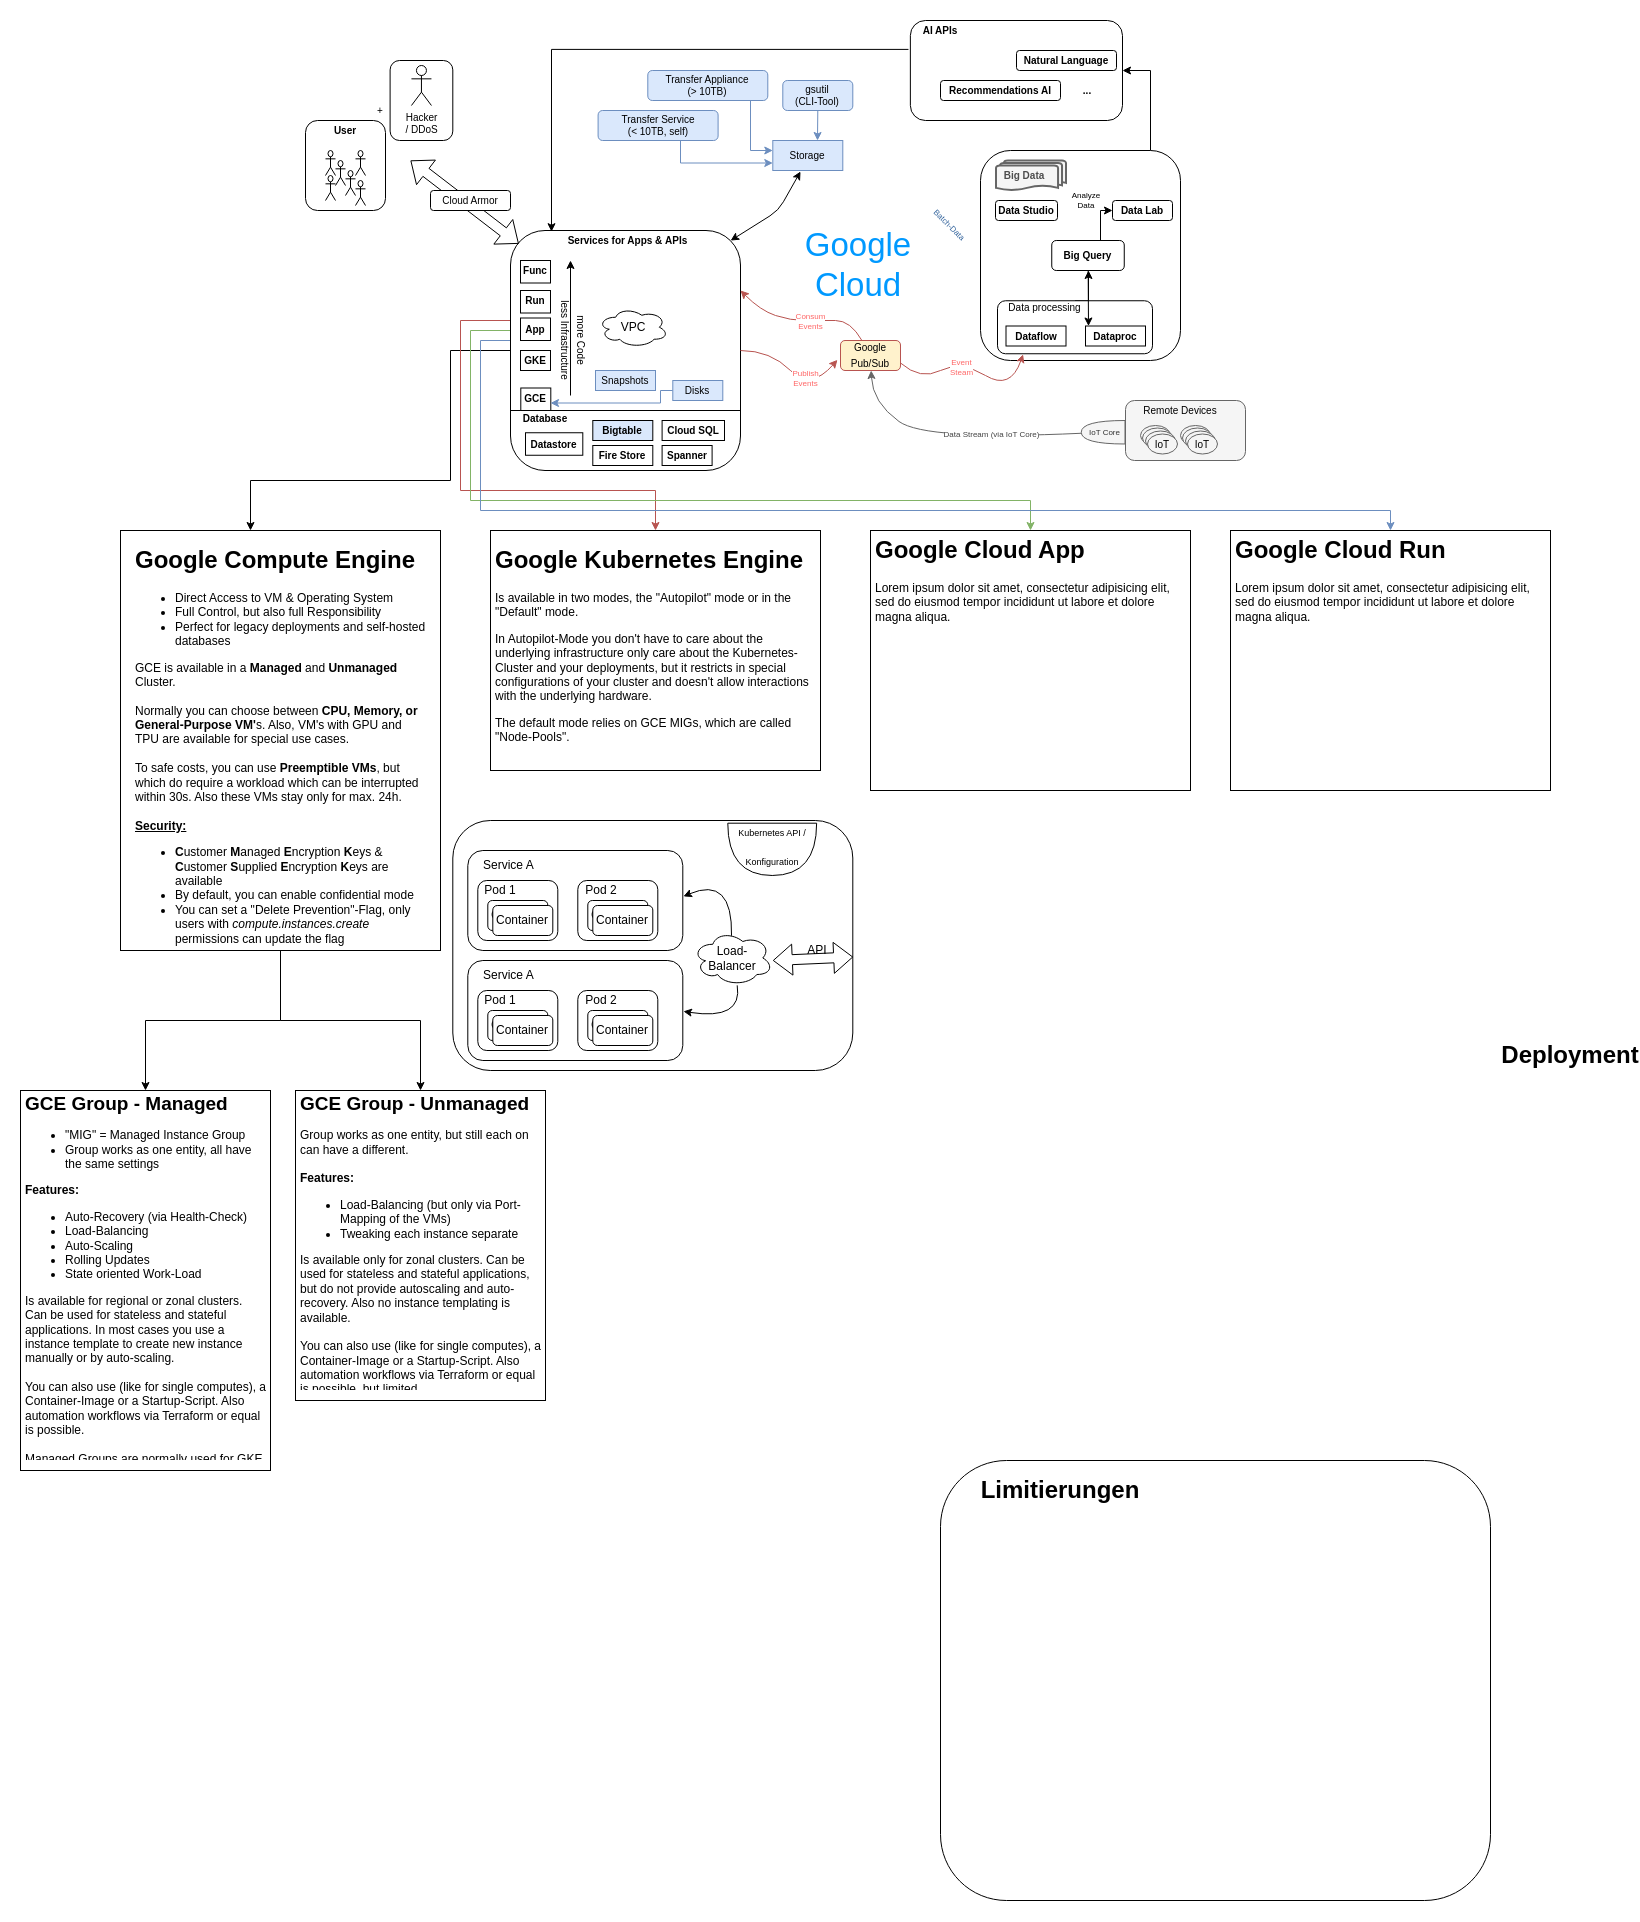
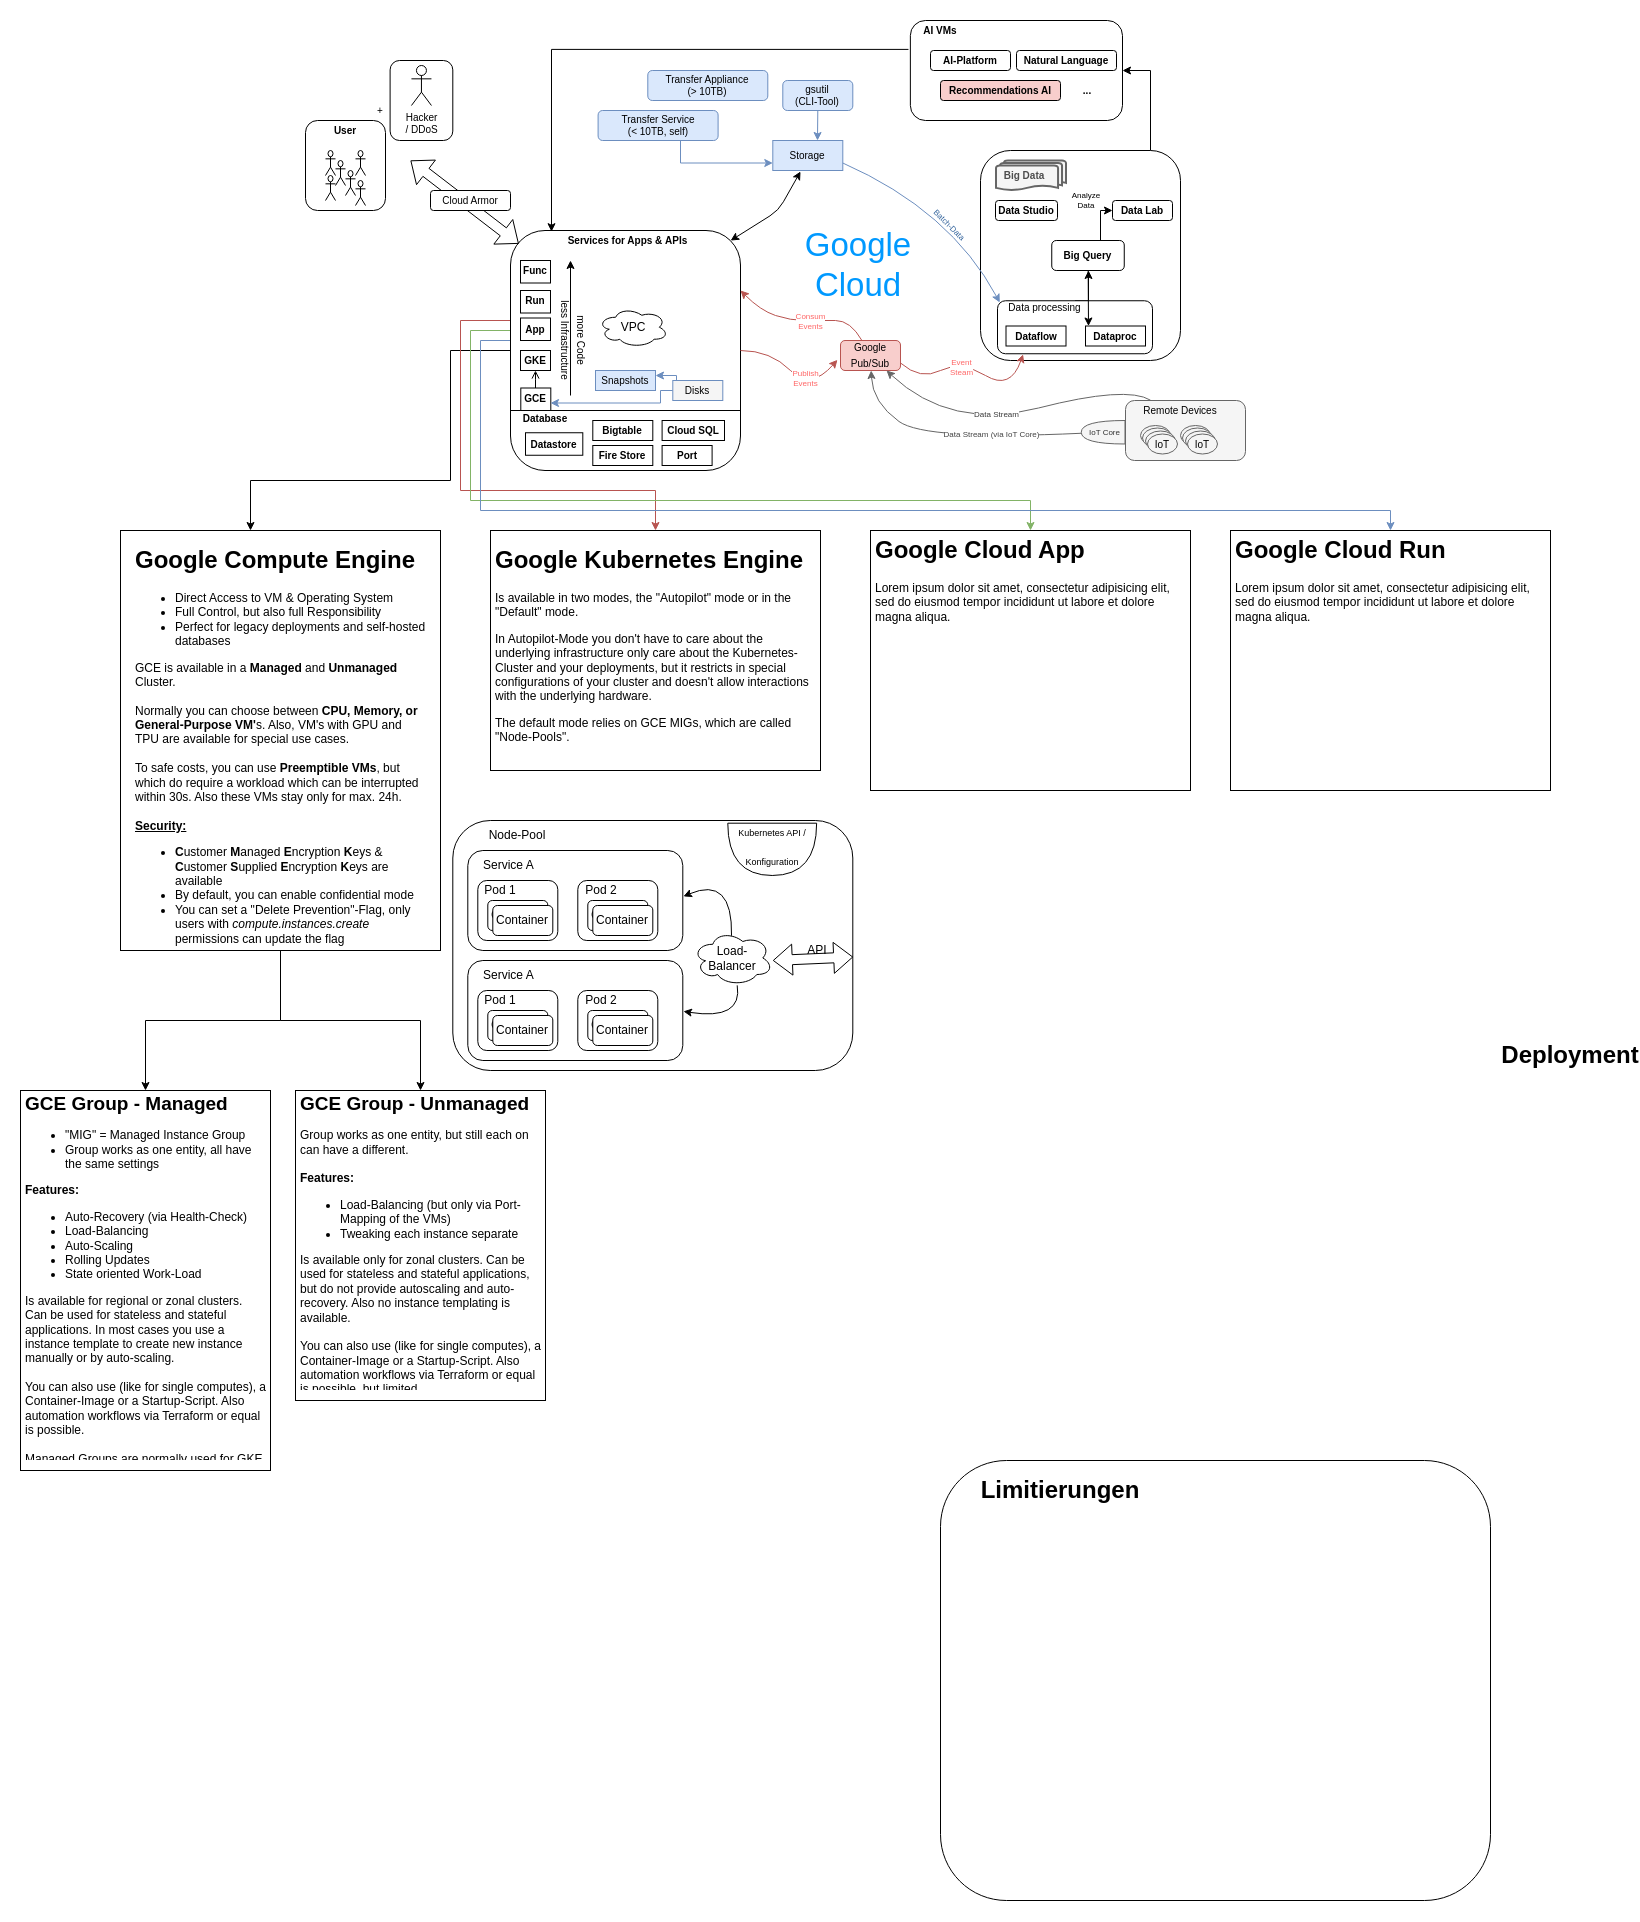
(941, 31) -> (941, 31)
none -> (971, 61)
(1001, 91) -> (1001, 91)
(751, 132) -> none
none -> (930, 216)
(871, 356) -> (871, 356)
none -> (672, 376)
none -> (536, 380)
(698, 391) -> (698, 391)
none -> (1017, 412)
(623, 431) -> (623, 431)
(688, 456) -> (688, 456)
none -> (518, 836)
